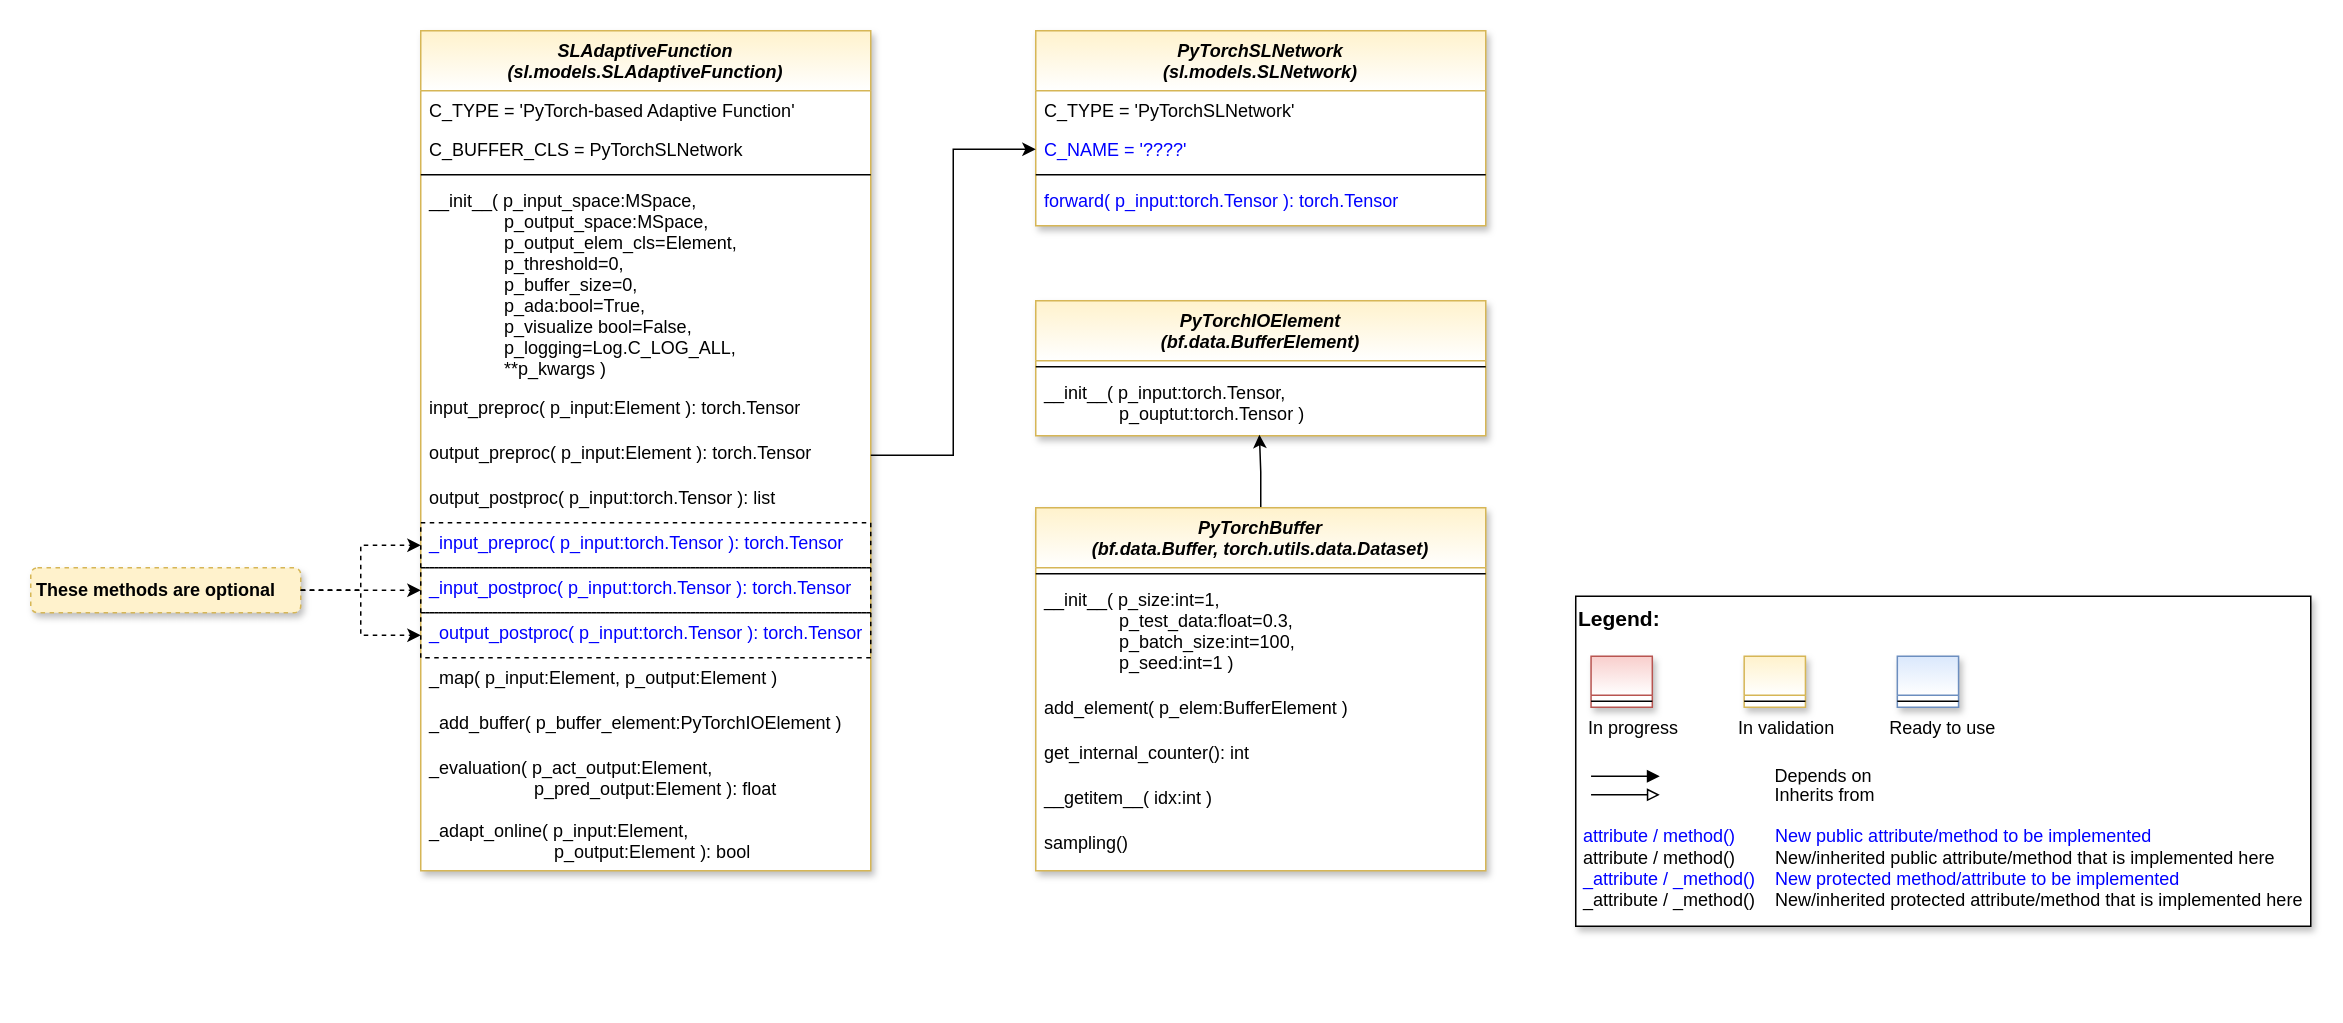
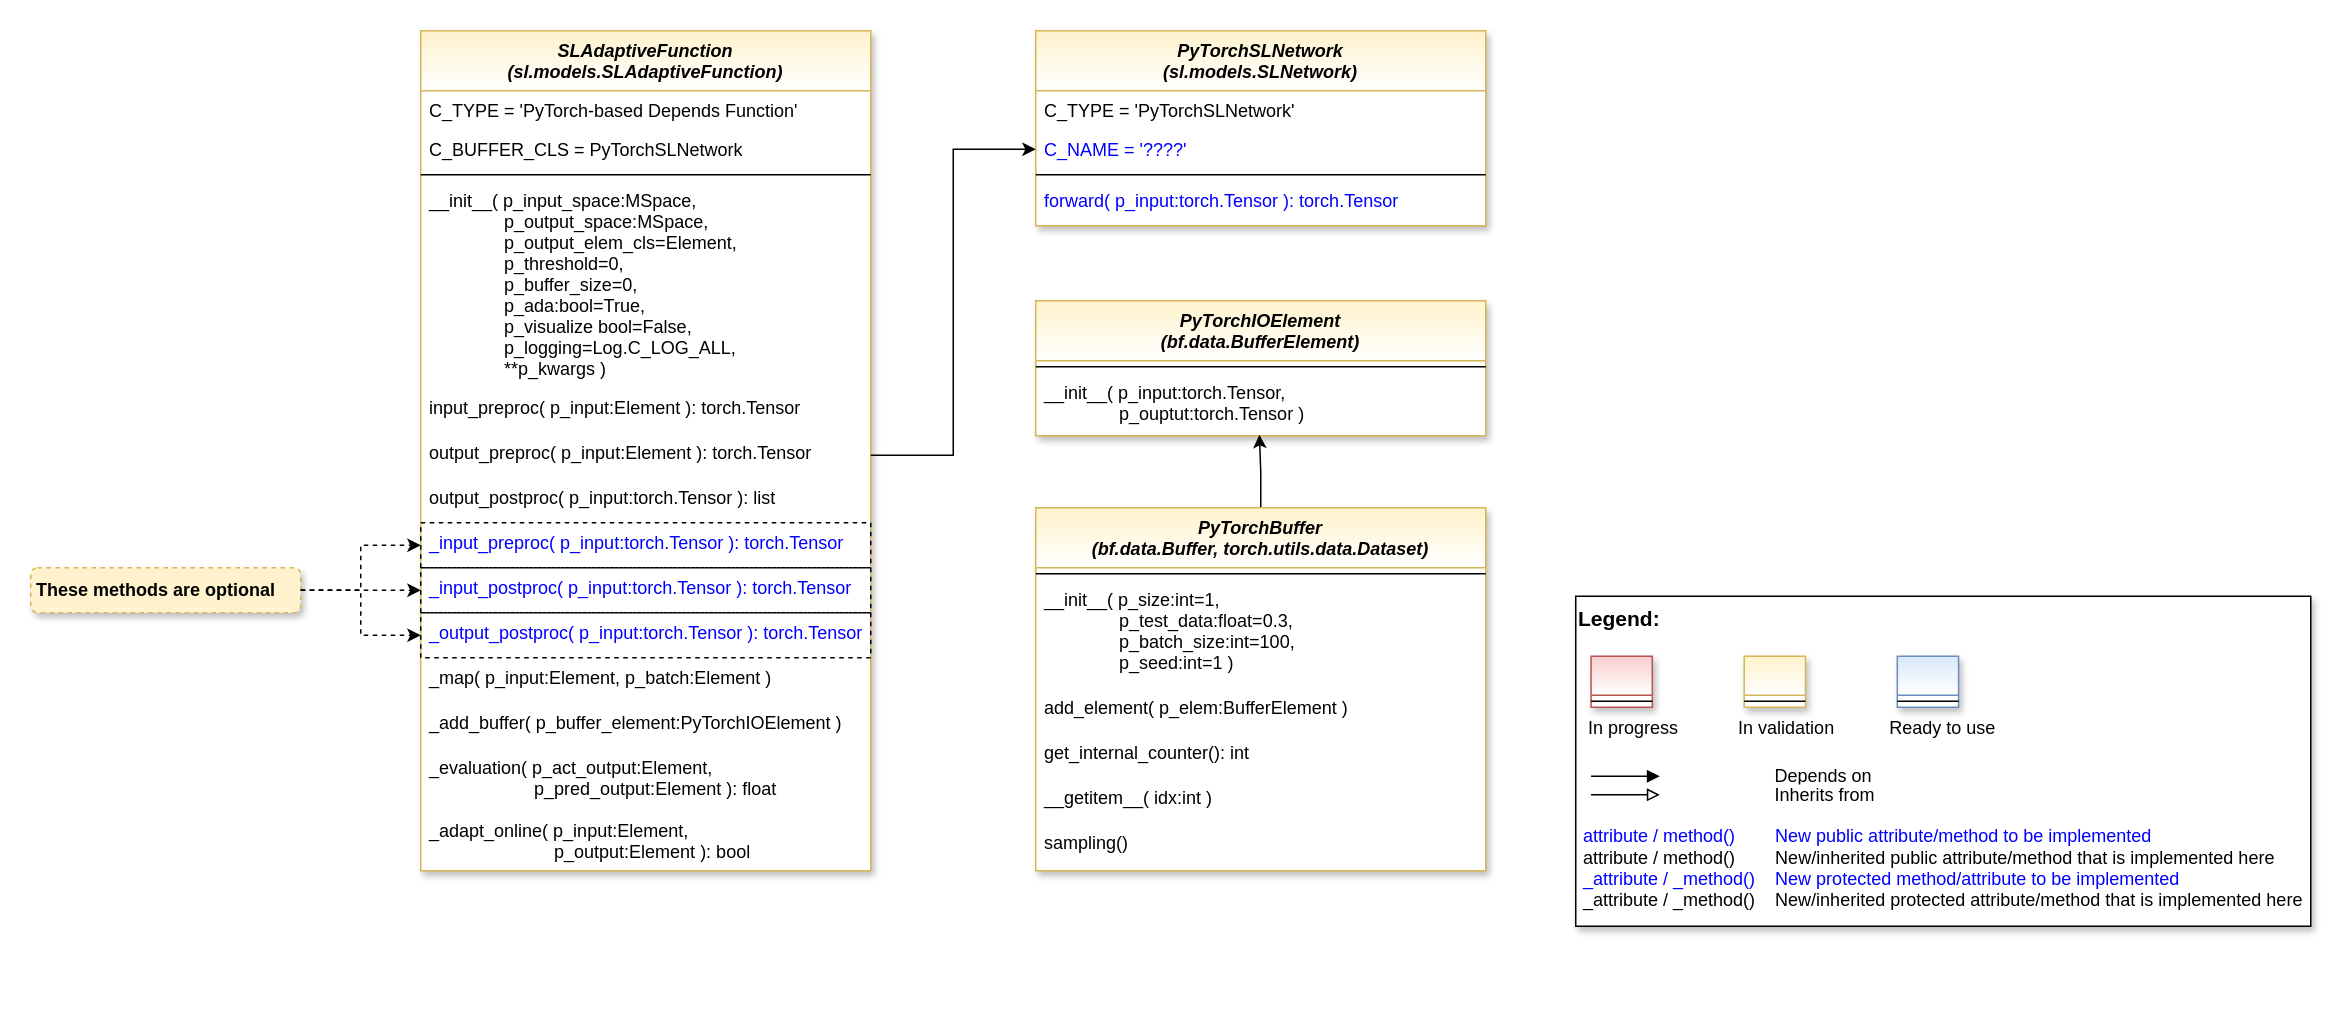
(622, 111) -> (619, 111)
(617, 678) -> (612, 678)
